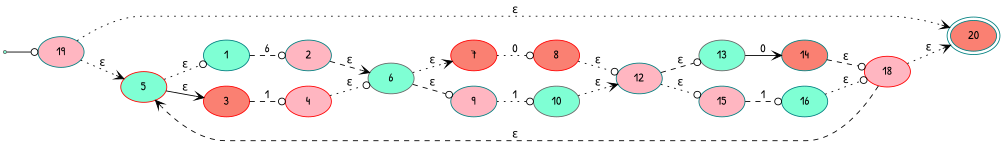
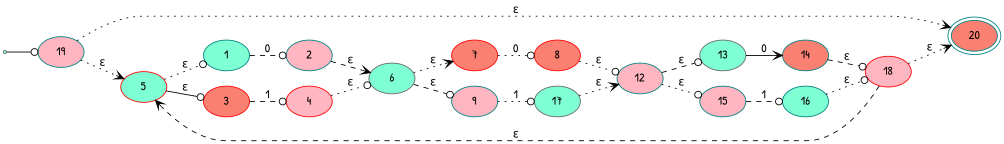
(267, 49) -> (268, 49)
(181, 94) -> (181, 94)
(557, 101) -> (557, 101)
